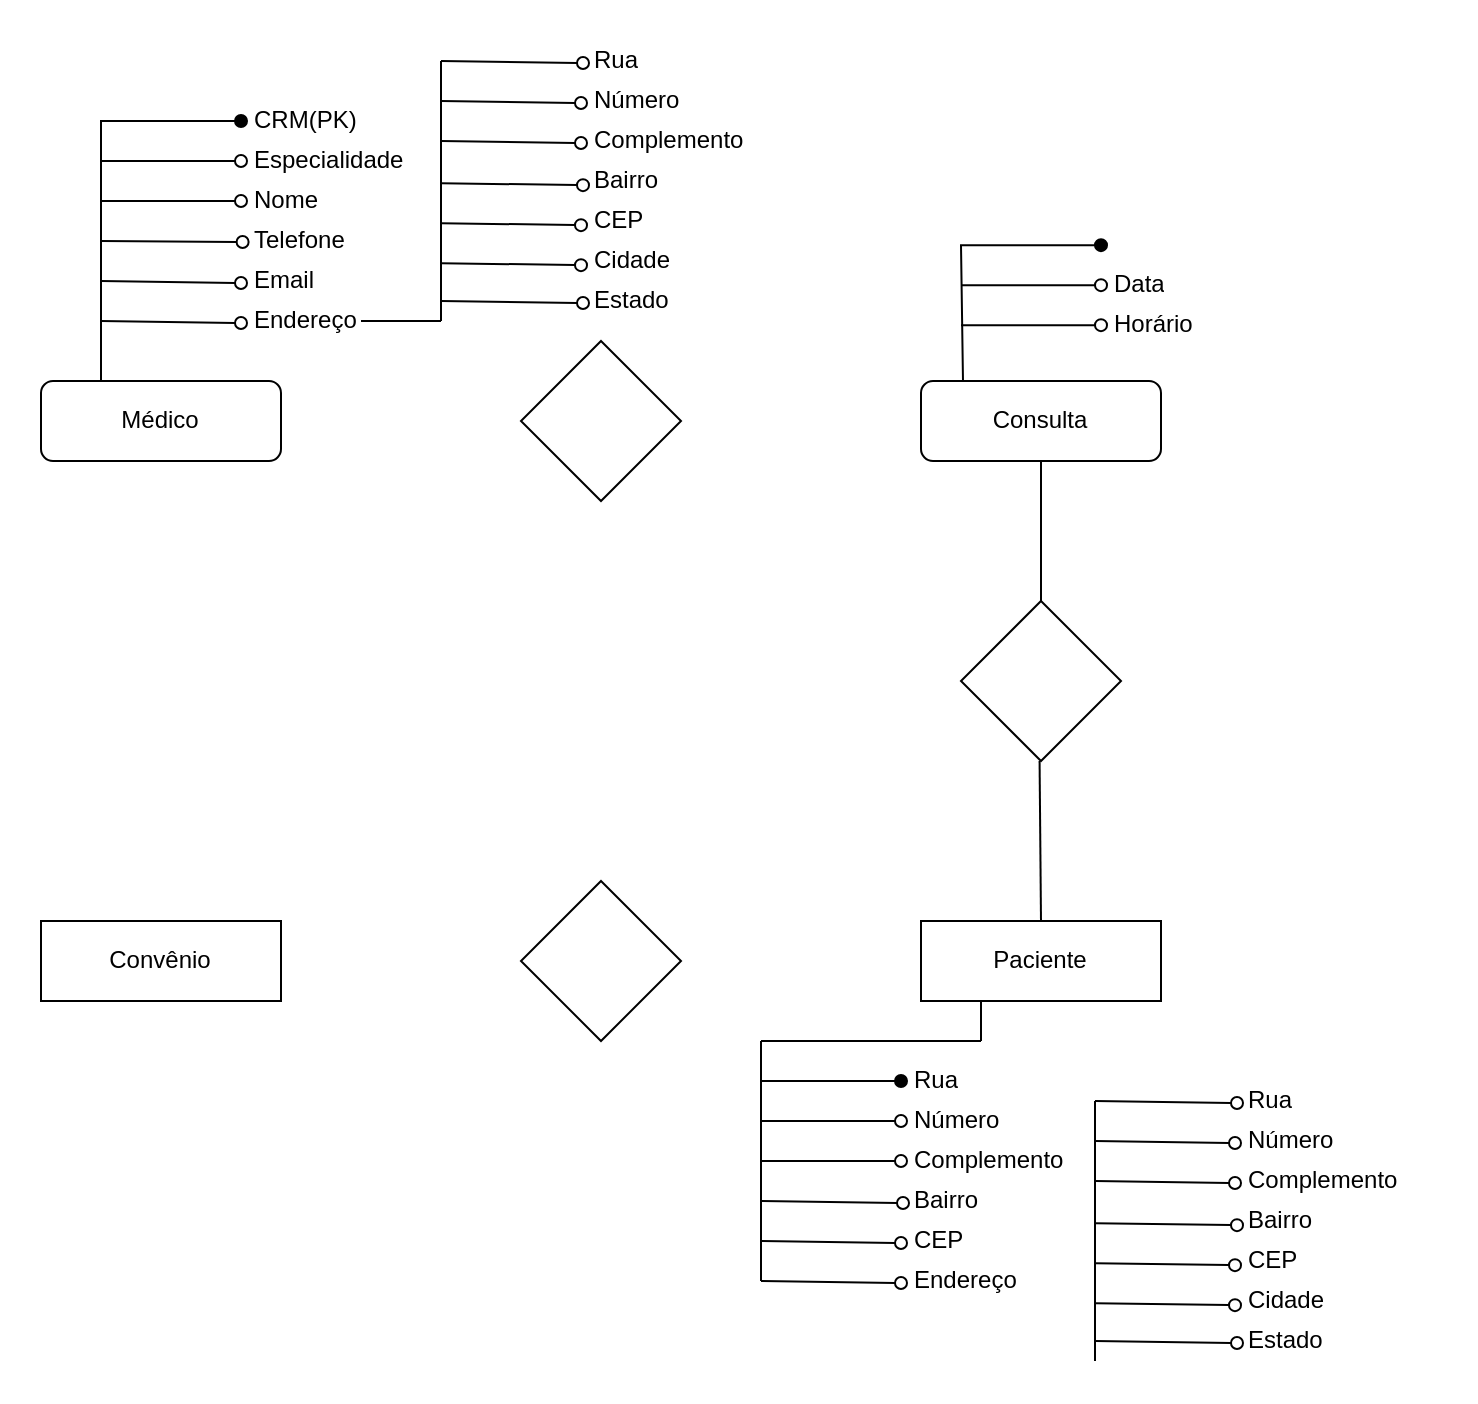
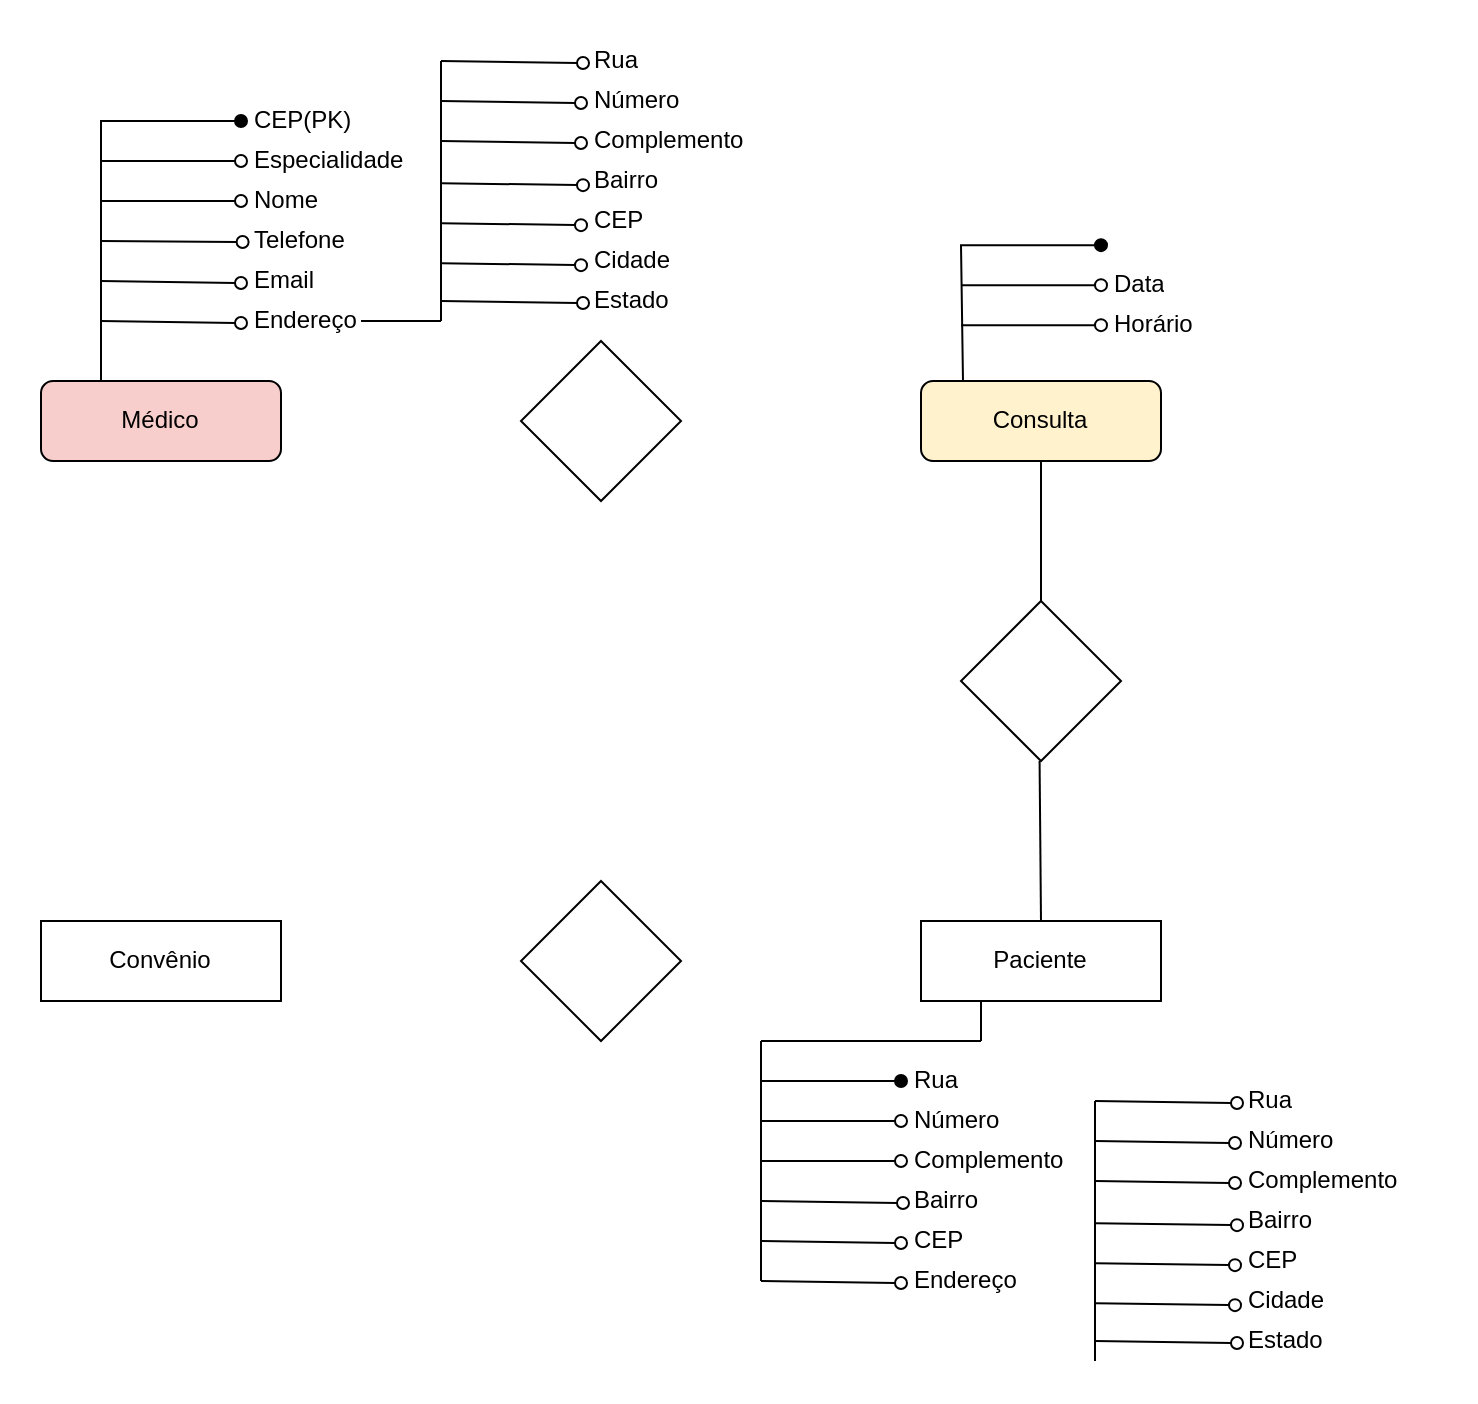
(302, 121) -> (302, 121)
(161, 421) -> (161, 421)
(1041, 421) -> (1041, 421)
